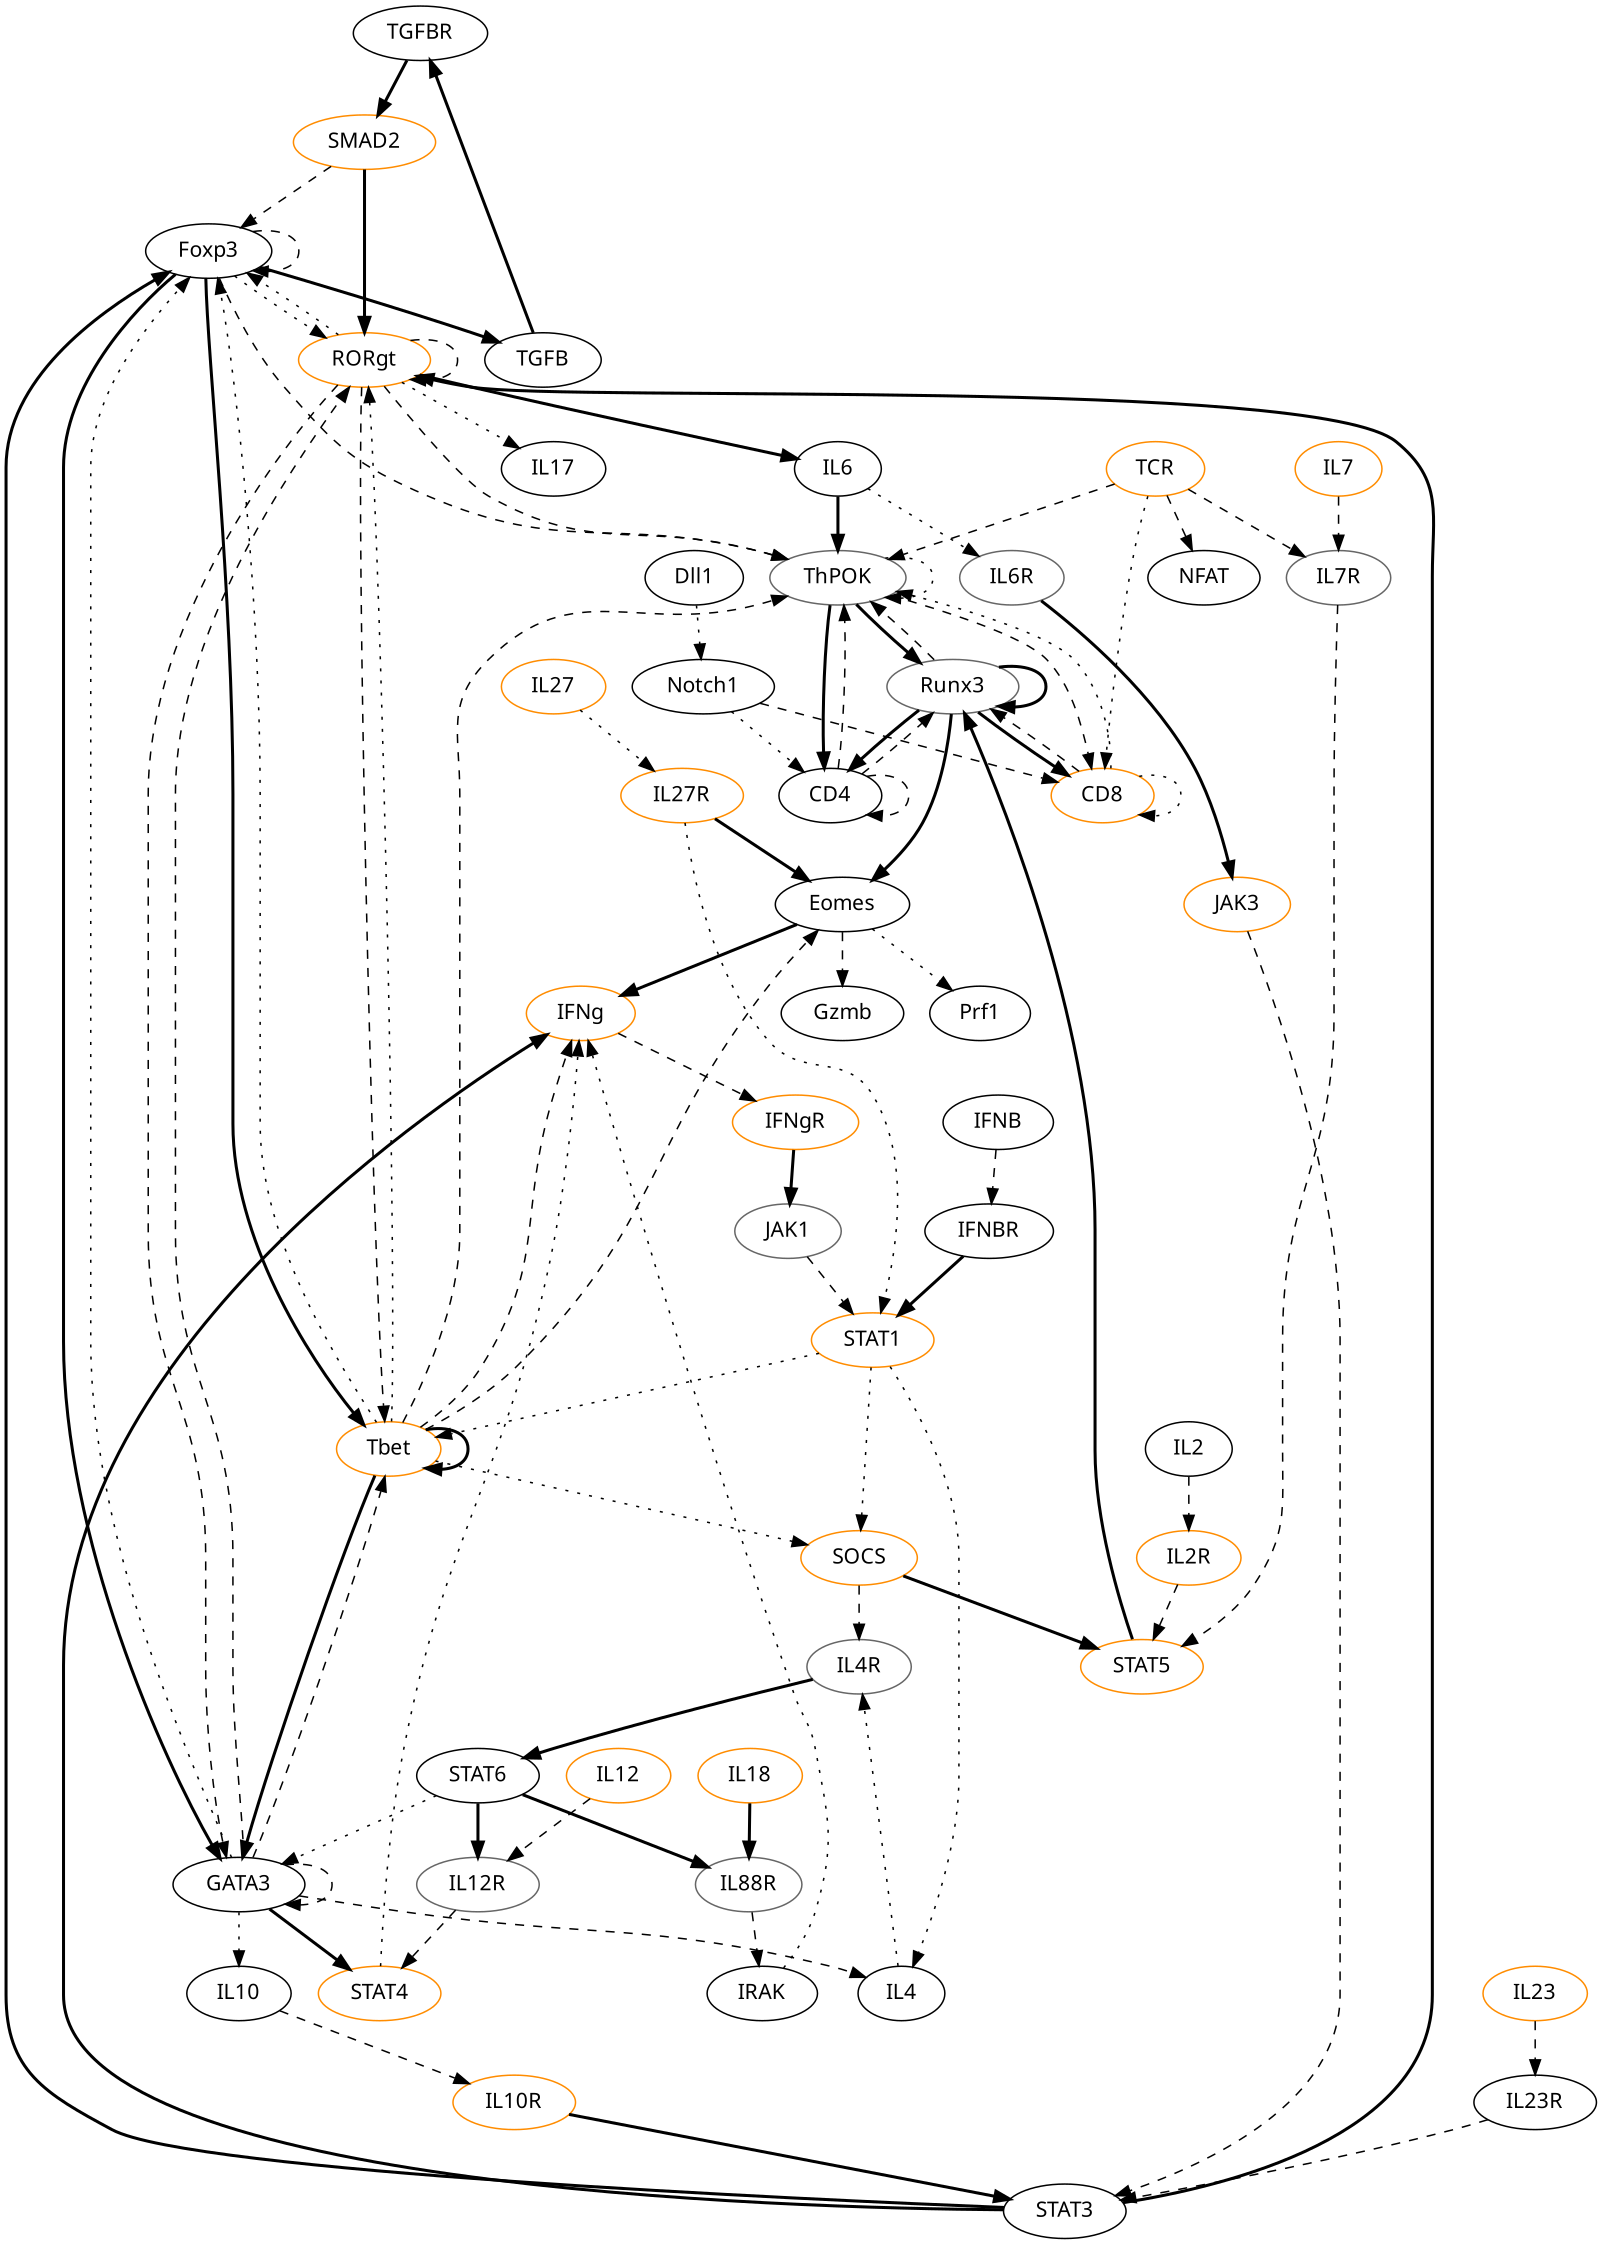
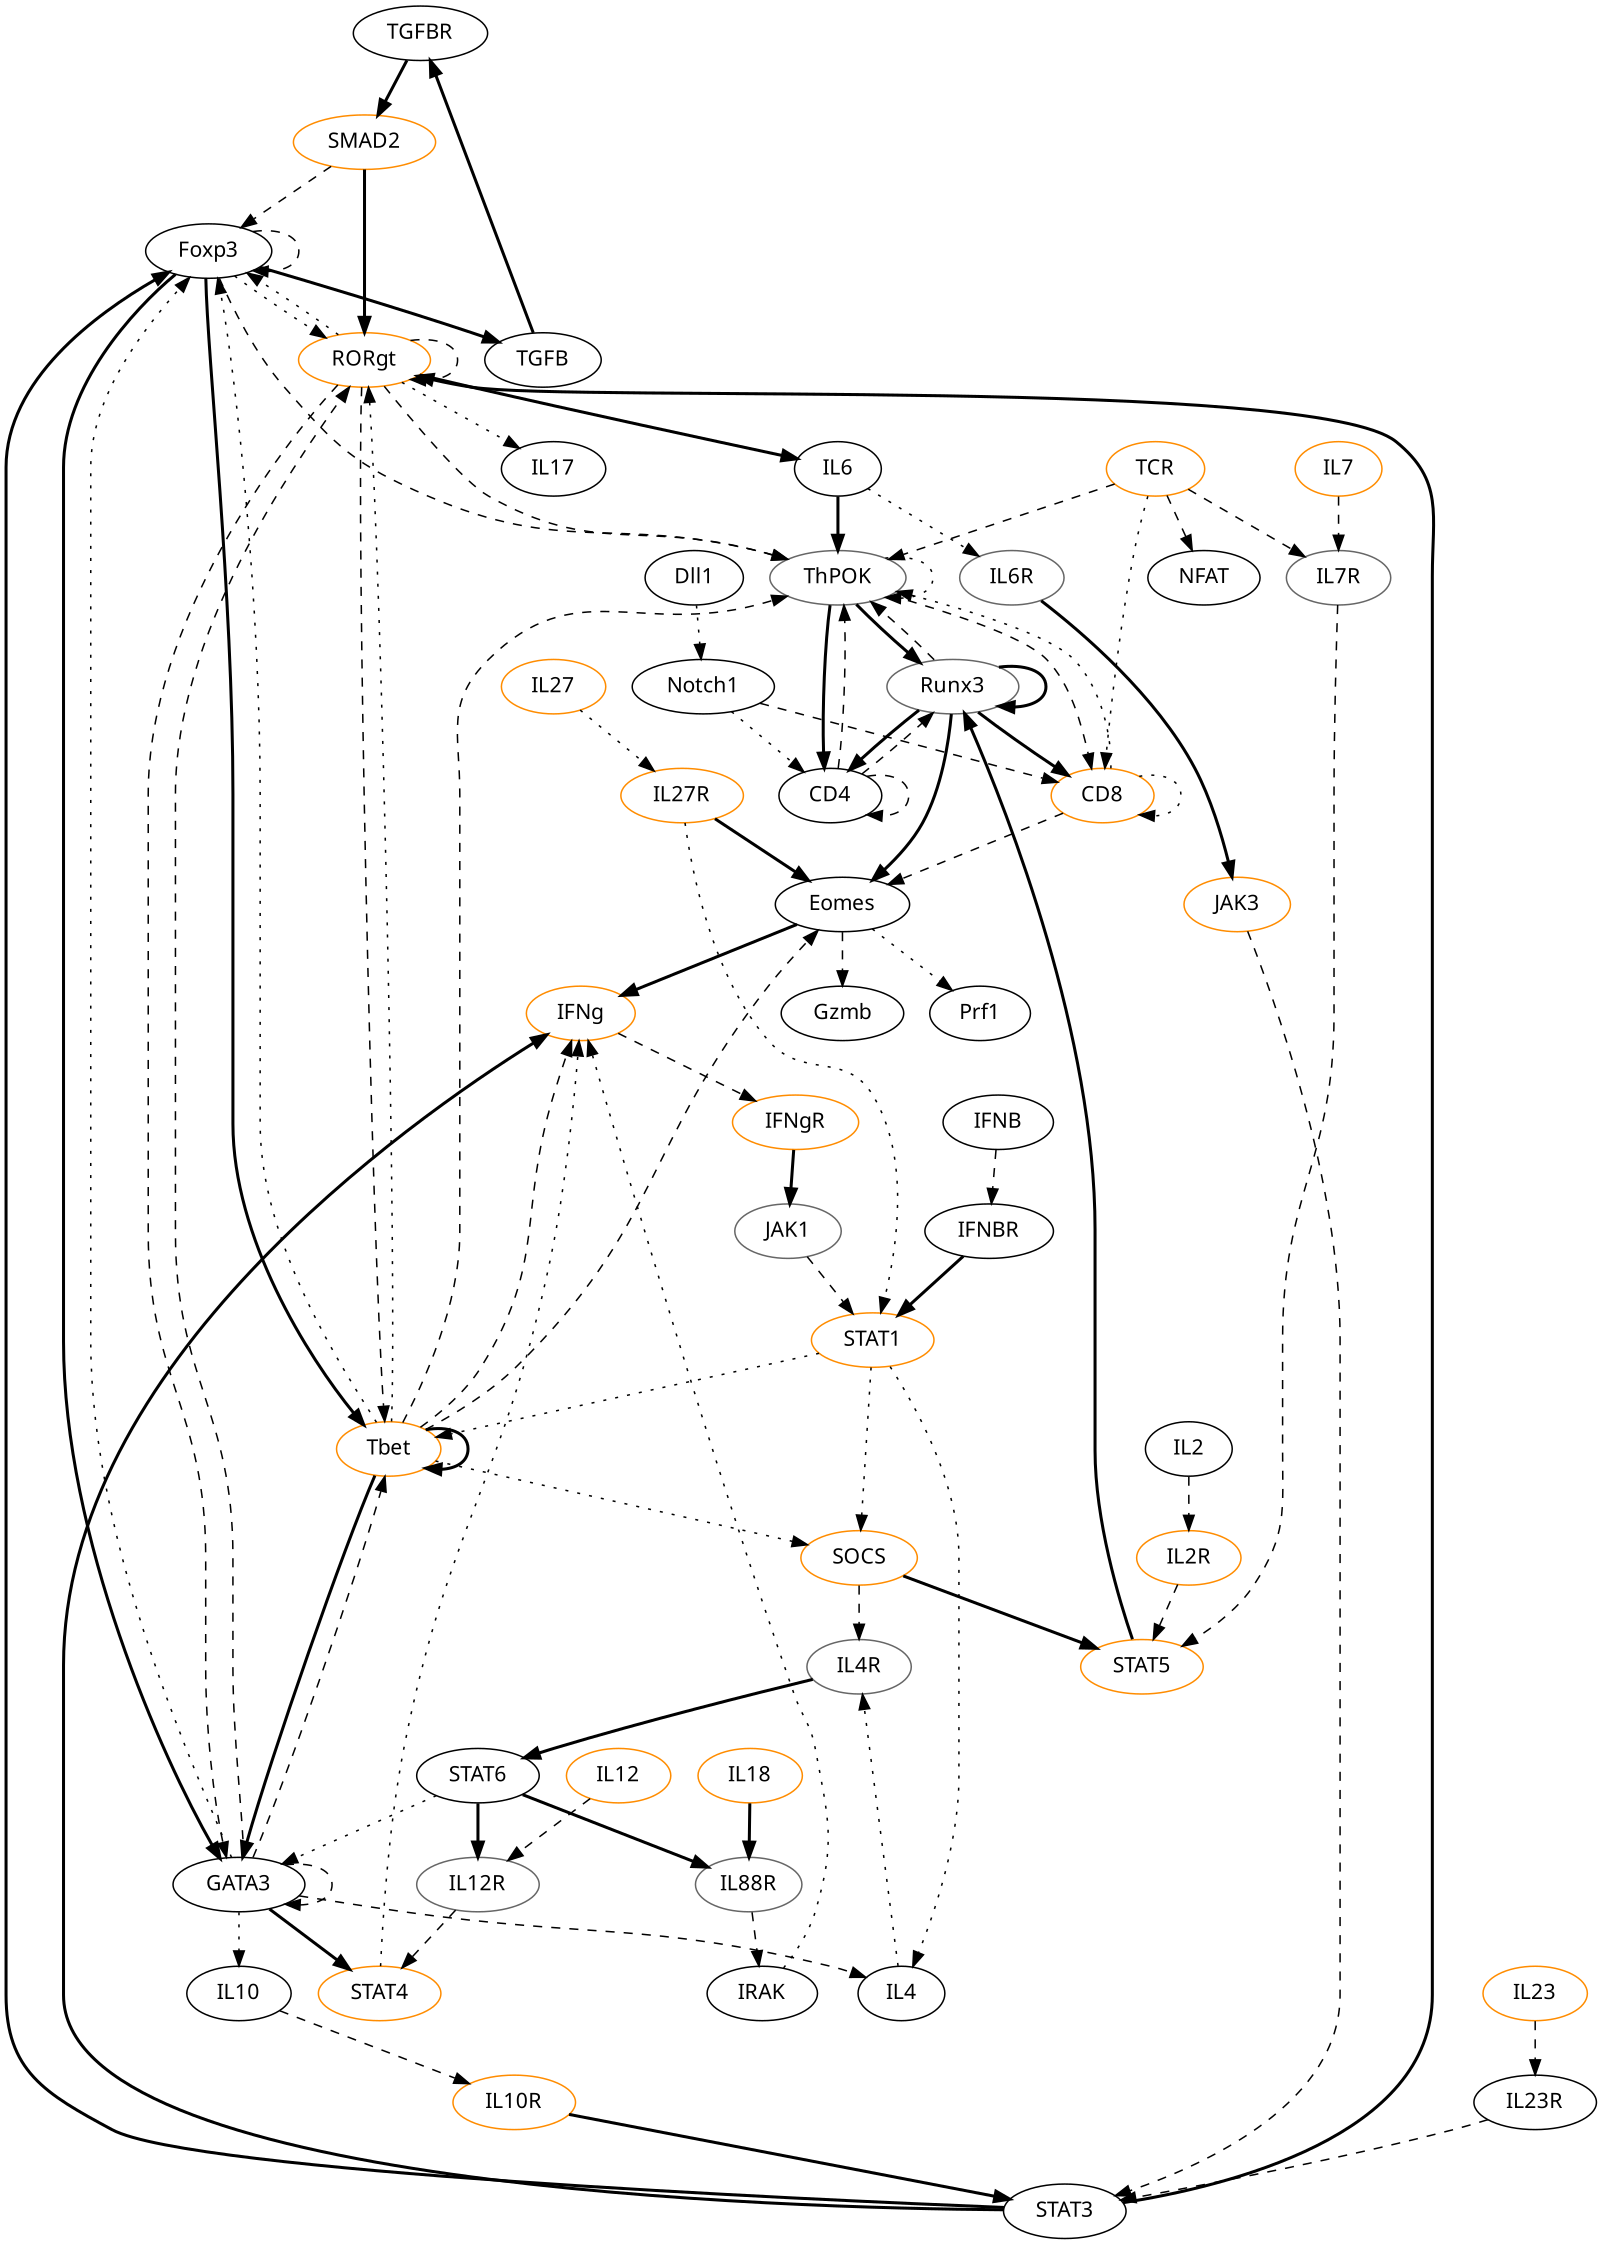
(1042, 744) -> (983, 846)
